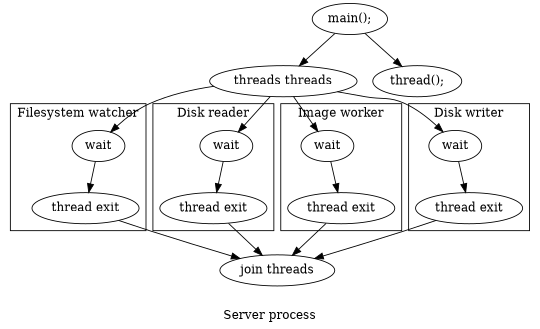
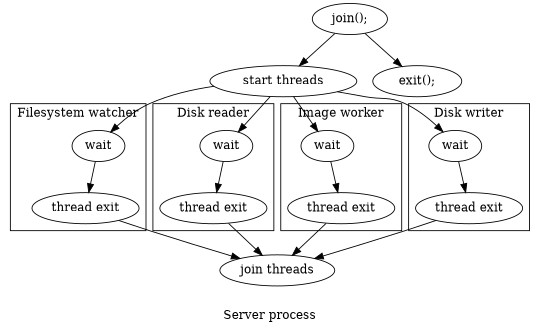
(350, 19) -> (350, 19)
(283, 81) -> (283, 81)
(417, 81) -> (417, 81)
